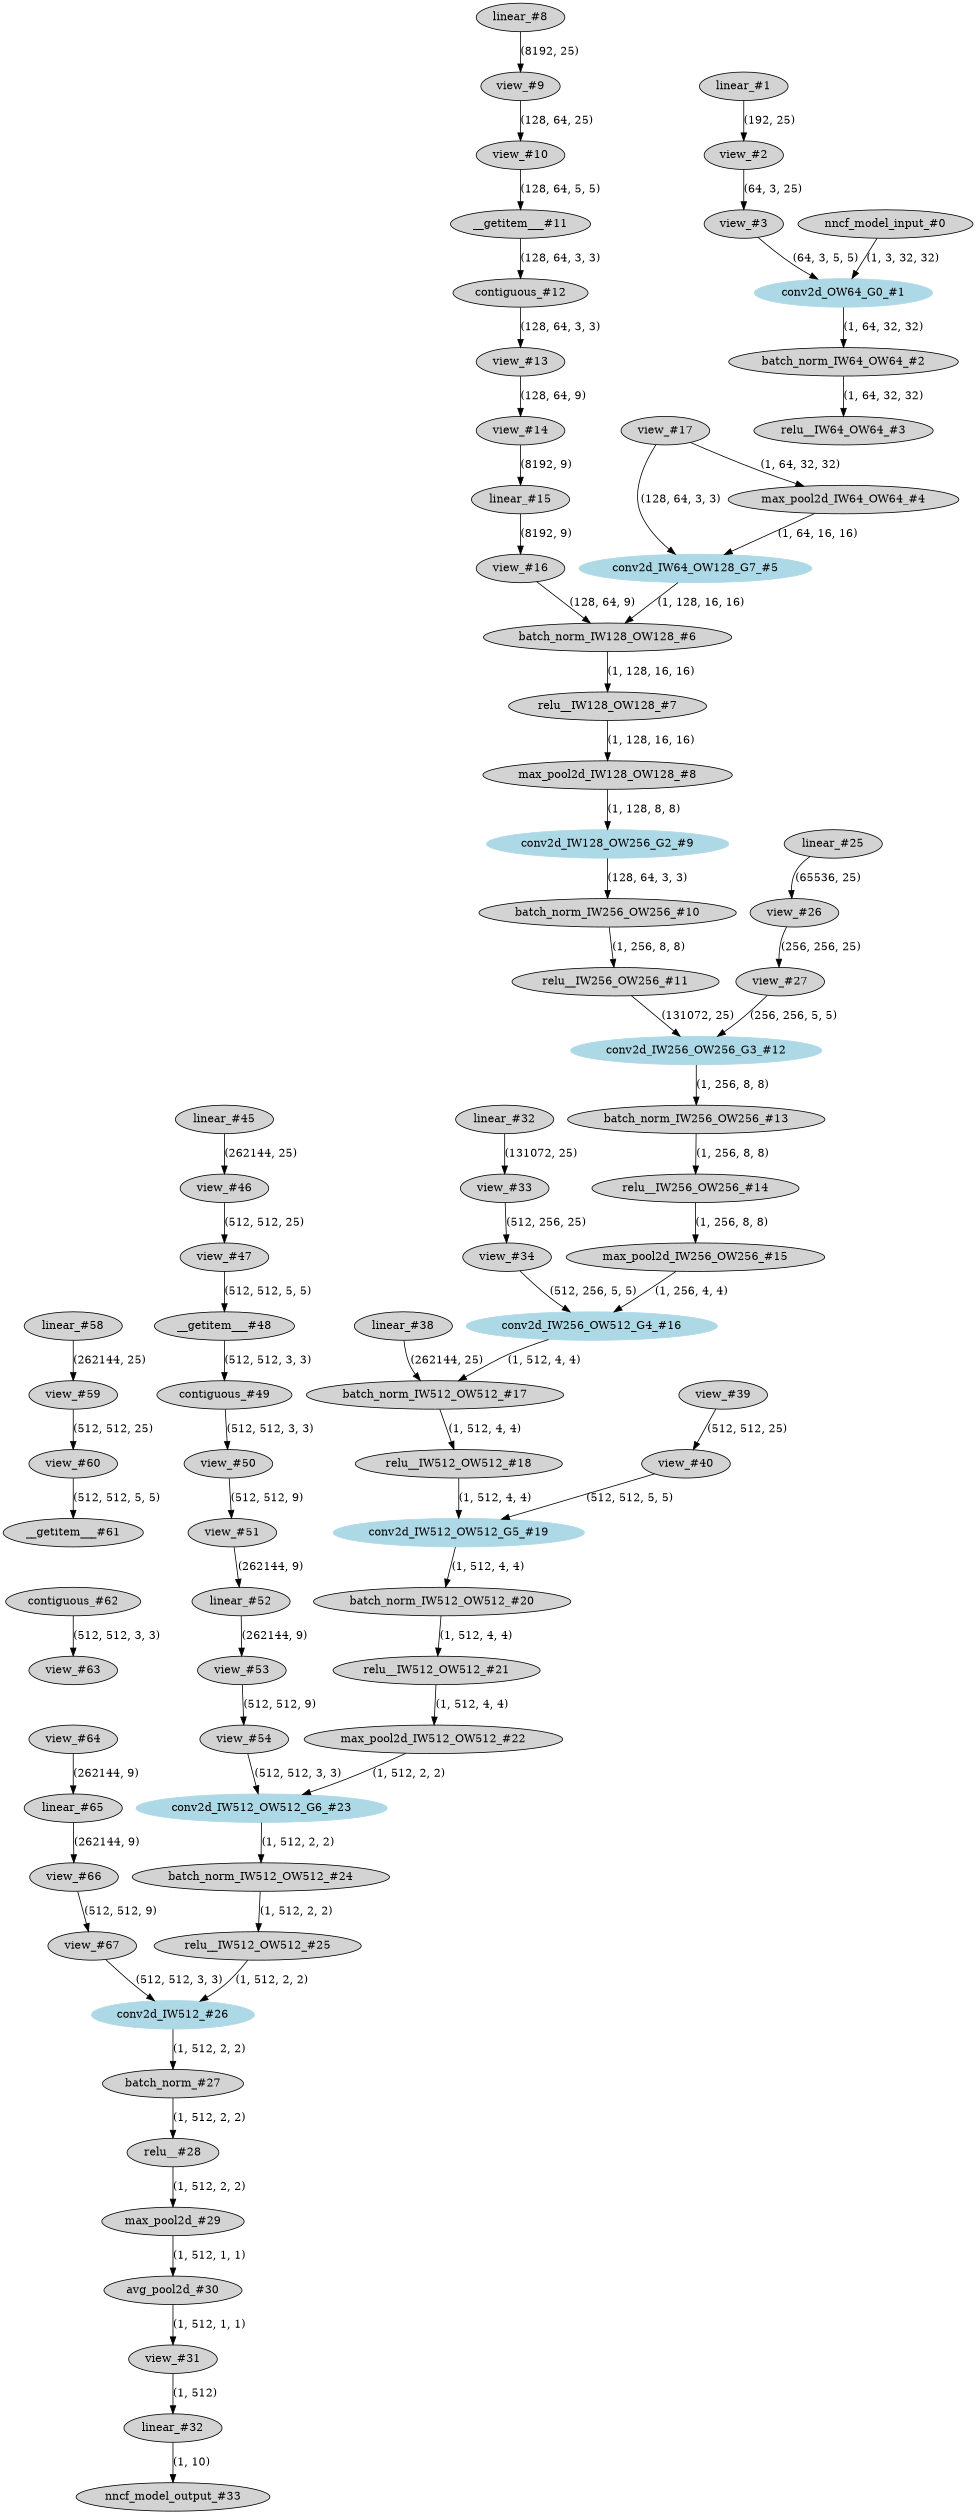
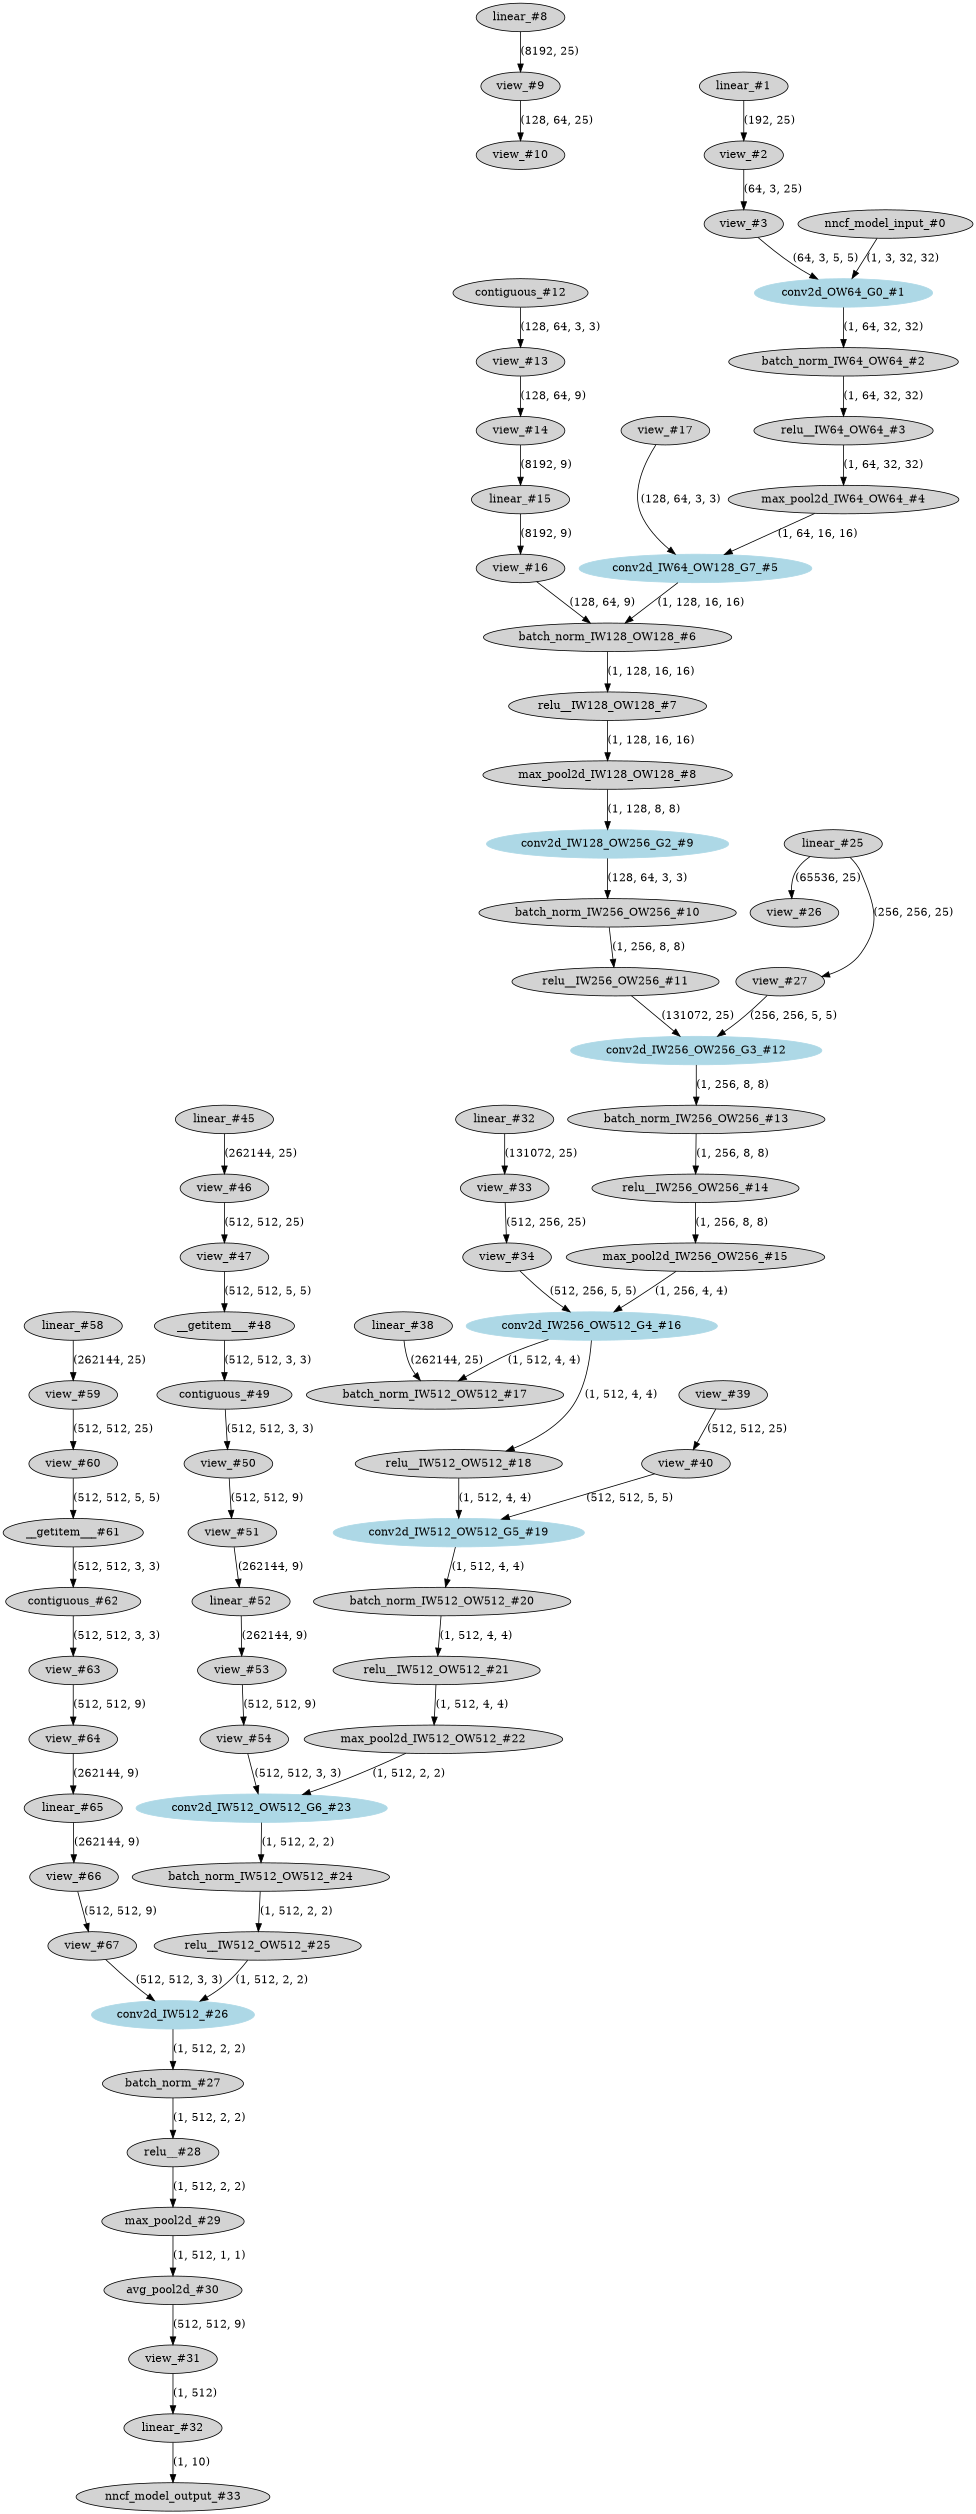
(521, 224) -> none
(743, 464) -> (844, 461)
(781, 943) -> (874, 923)
(446, 1426) -> (571, 1408)
none -> (73, 1563)
none -> (73, 1701)
(209, 2325) -> (209, 2325)
